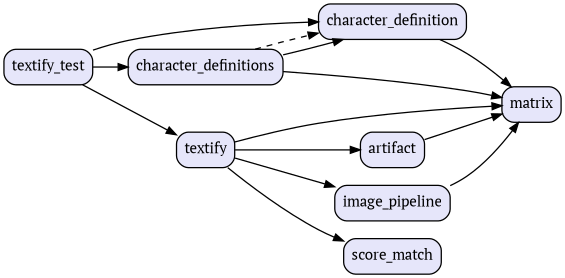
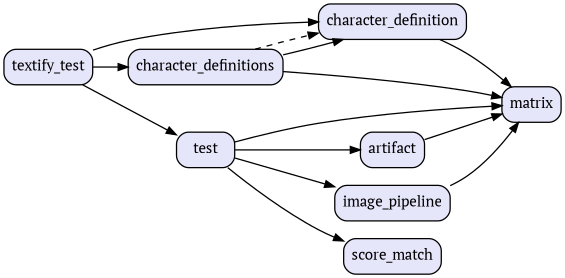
(206, 150) -> (206, 150)
